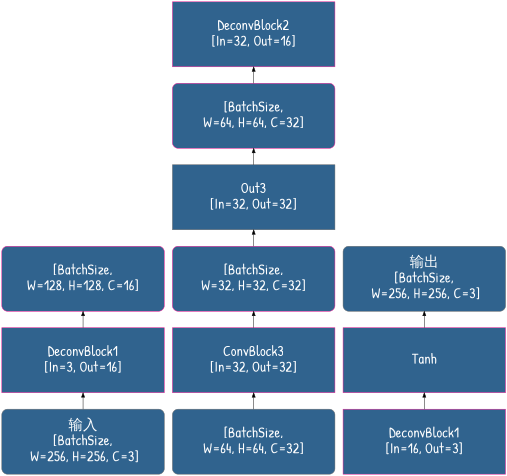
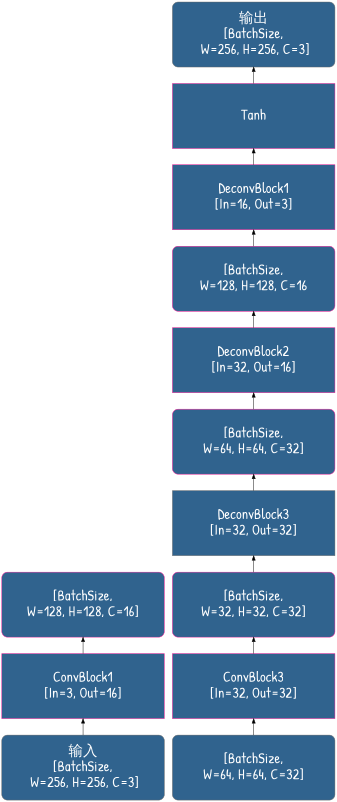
(254, 197) -> (254, 523)
none -> (254, 279)
(83, 360) -> (83, 686)
